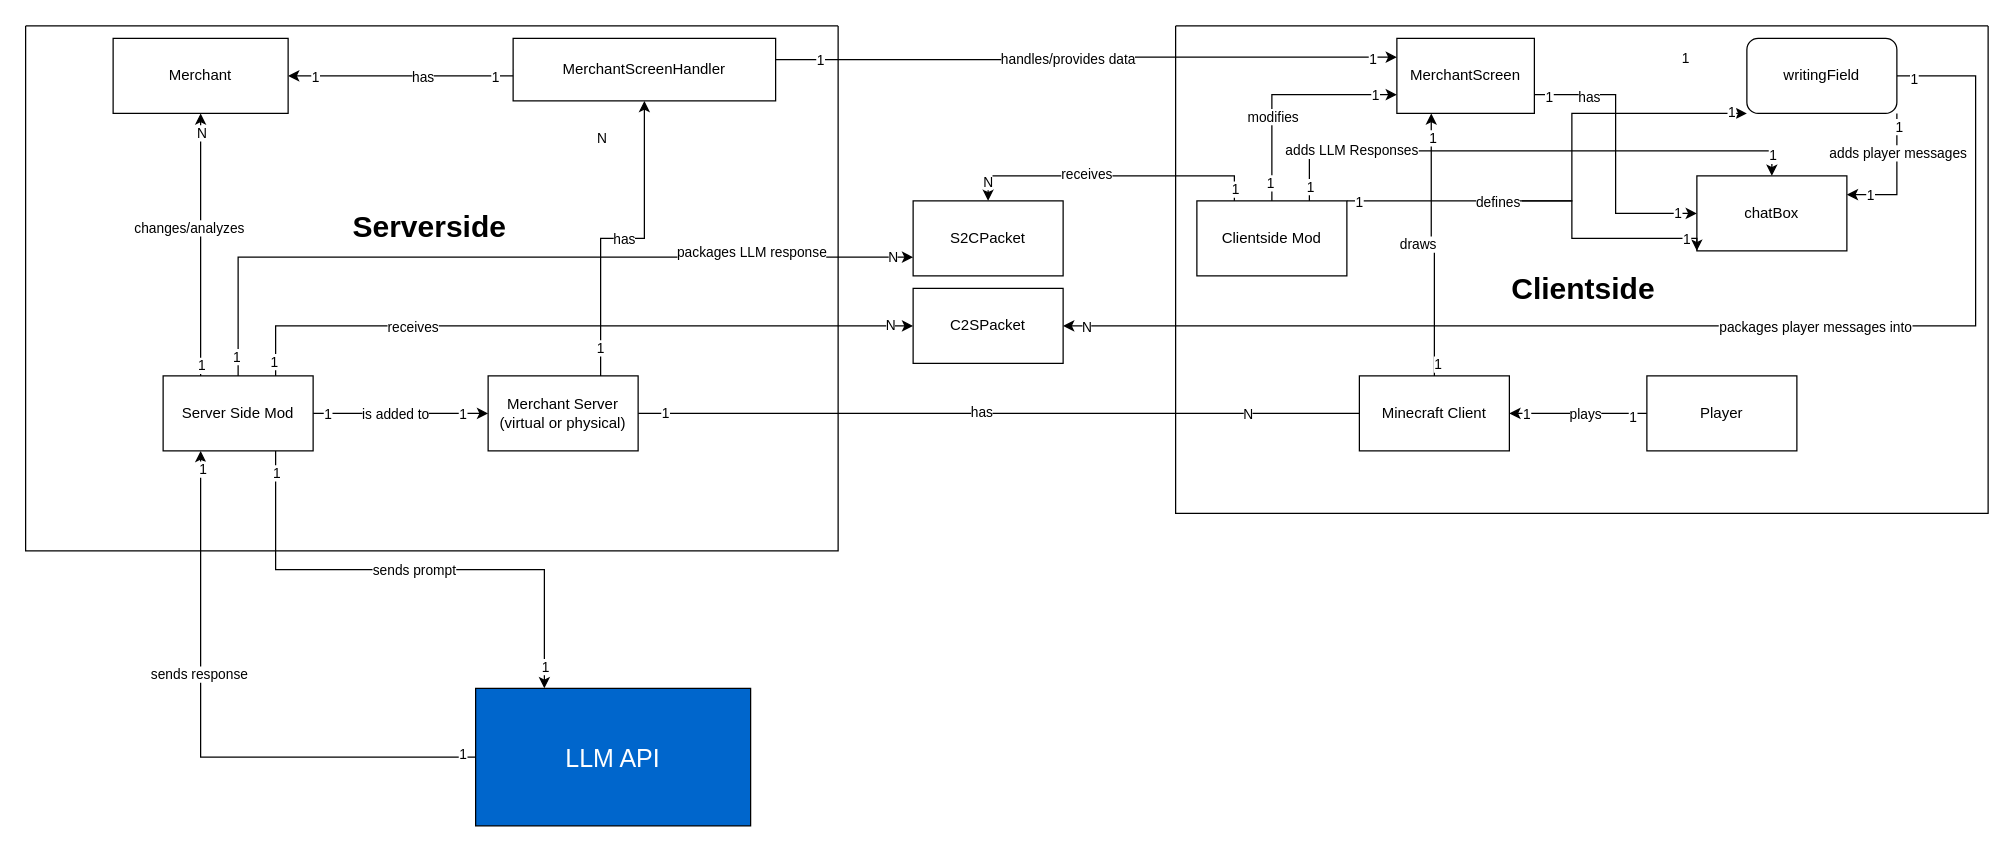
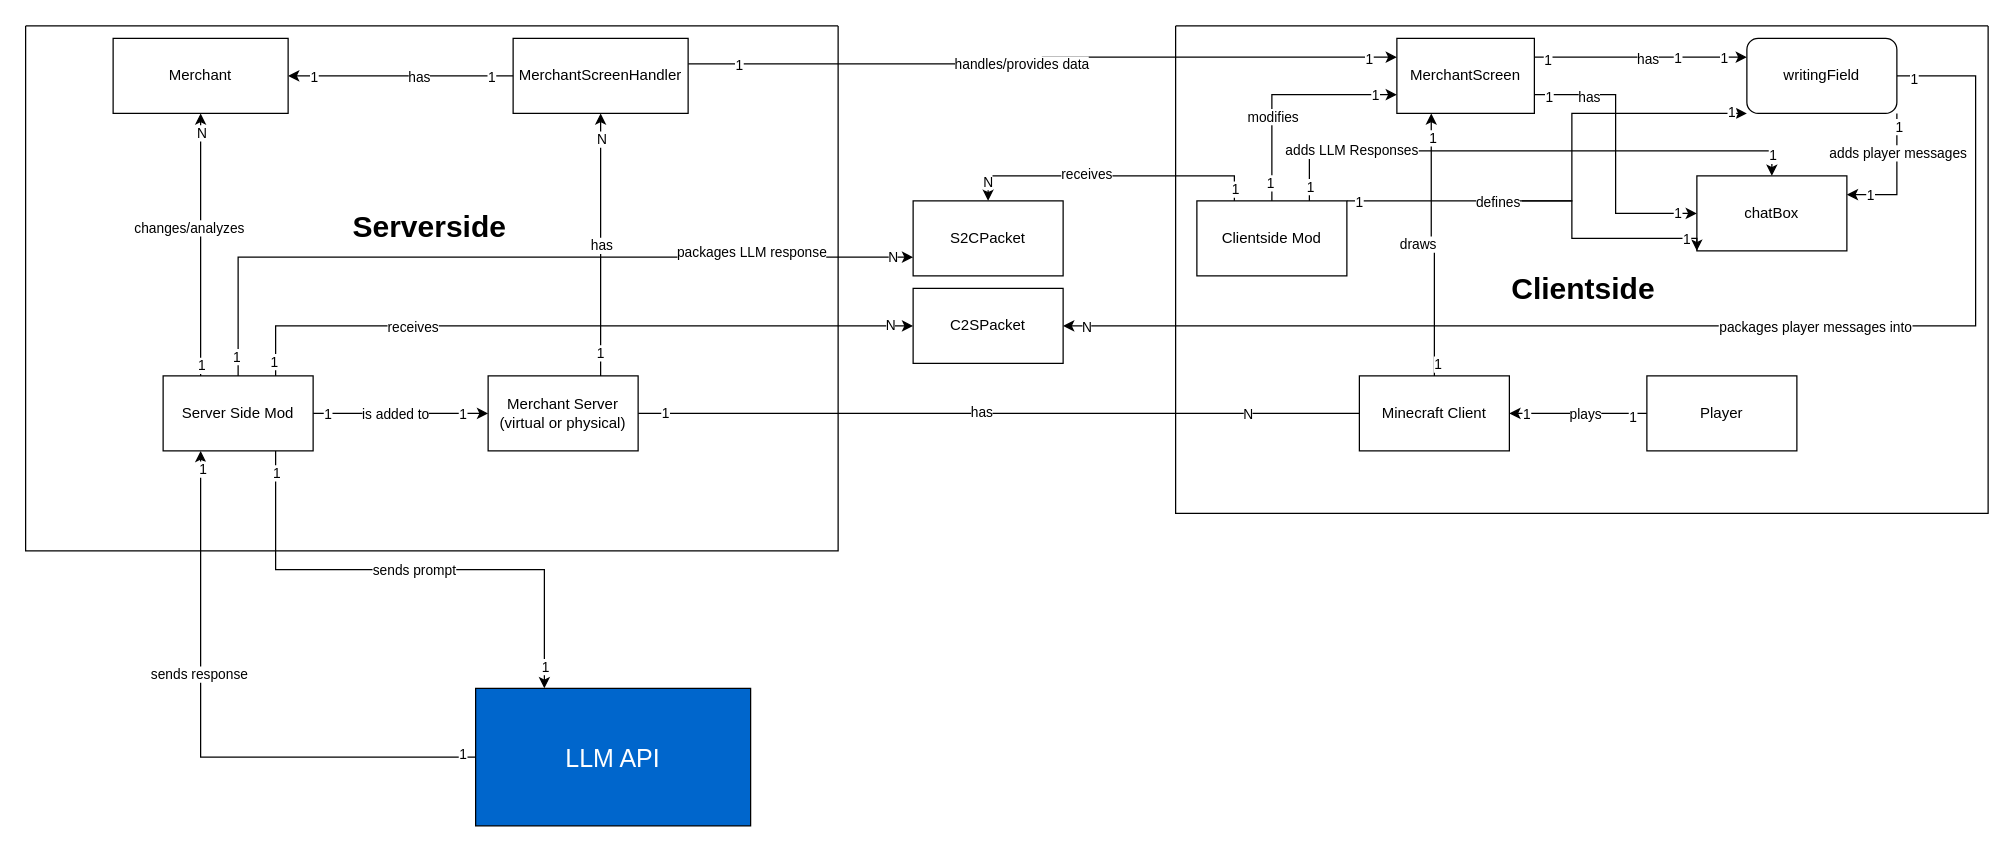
none -> (1636, 57)
(644, 69) -> (601, 76)
